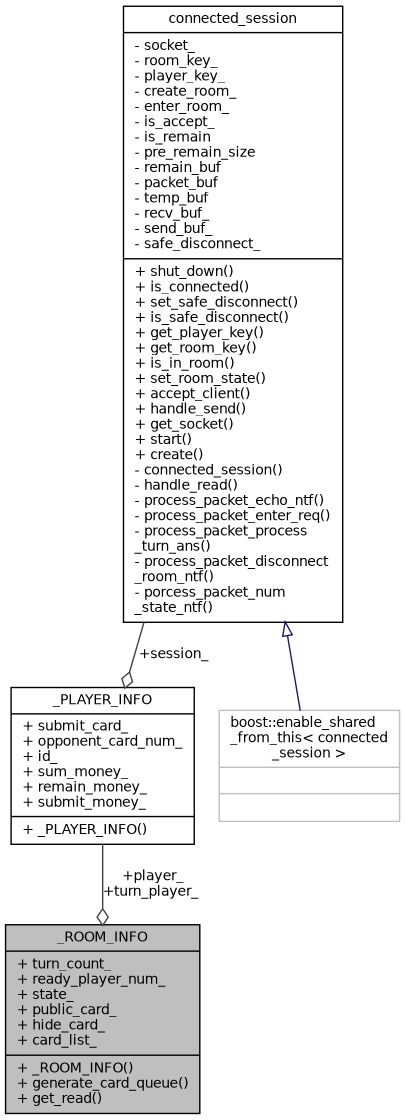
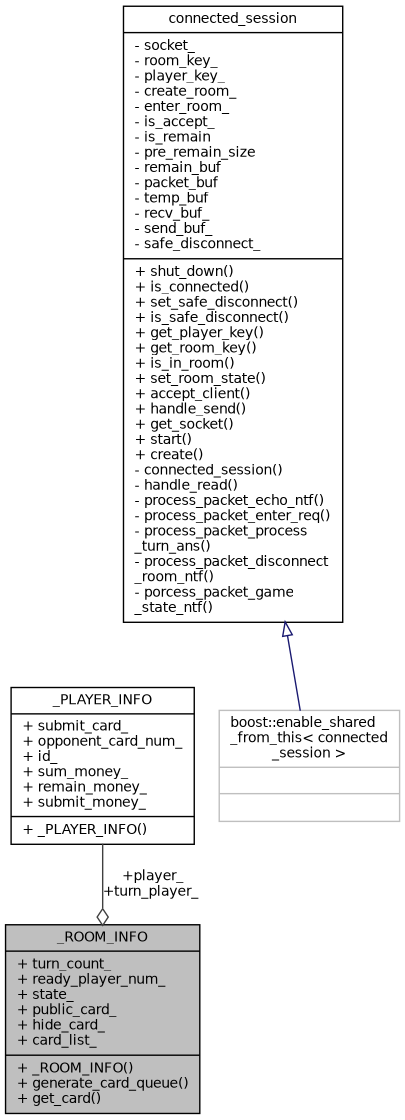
(210, 592) -> (214, 592)
(137, 647) -> none
(60, 1099) -> (59, 1099)
